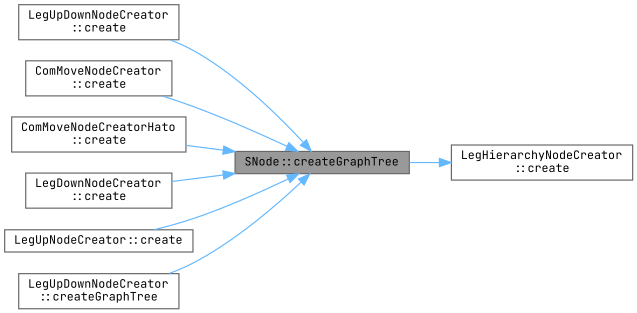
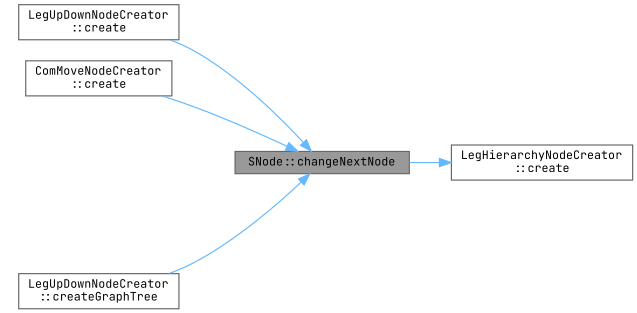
(99, 134) -> none
(322, 163) -> (322, 163)
(99, 191) -> none
(99, 241) -> none
